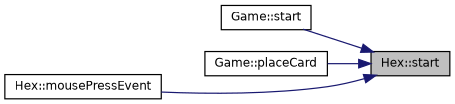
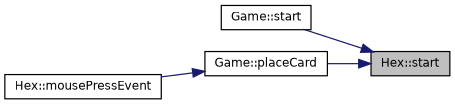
(263, 92) -> (177, 75)
